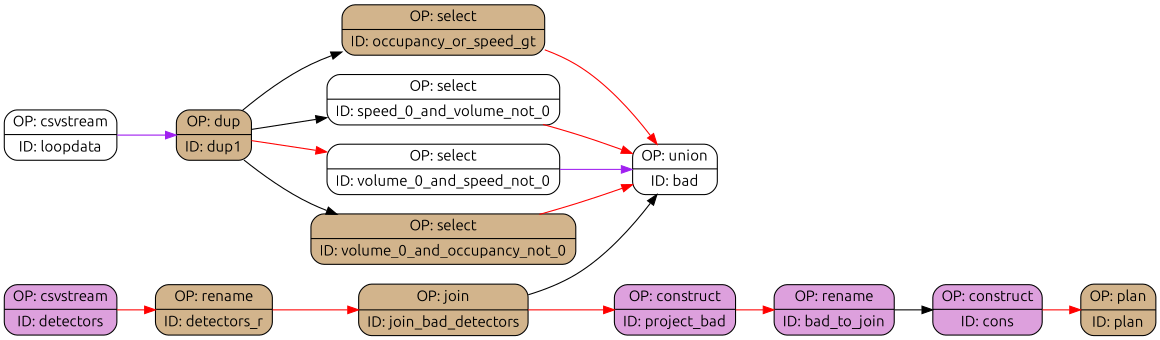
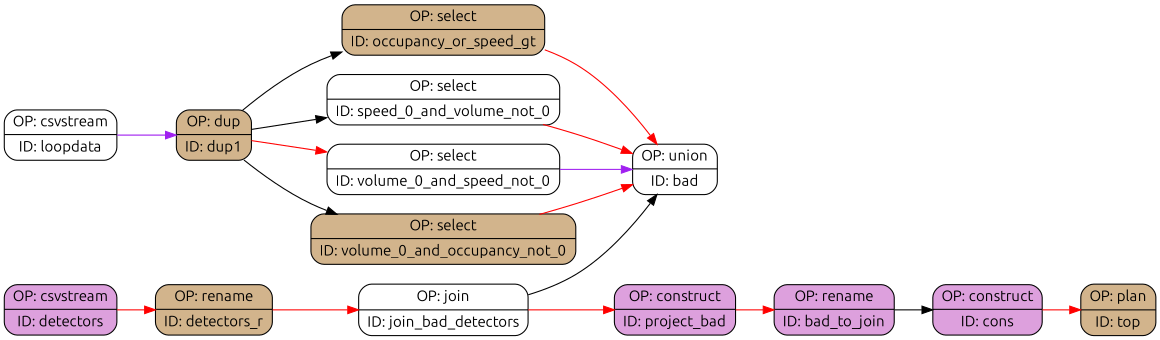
(443, 310) -> (443, 310)
(1118, 322) -> (1118, 322)
